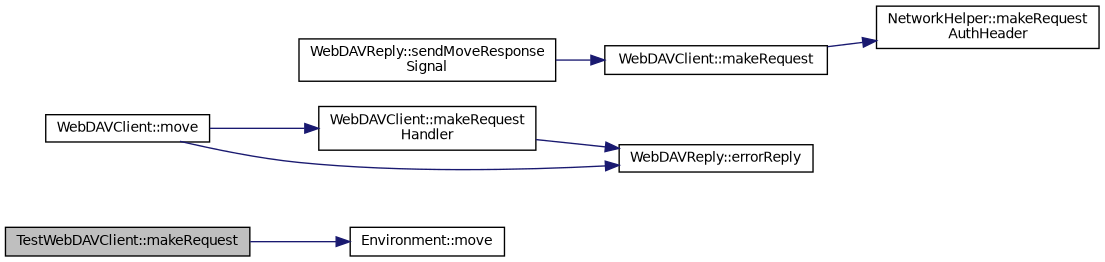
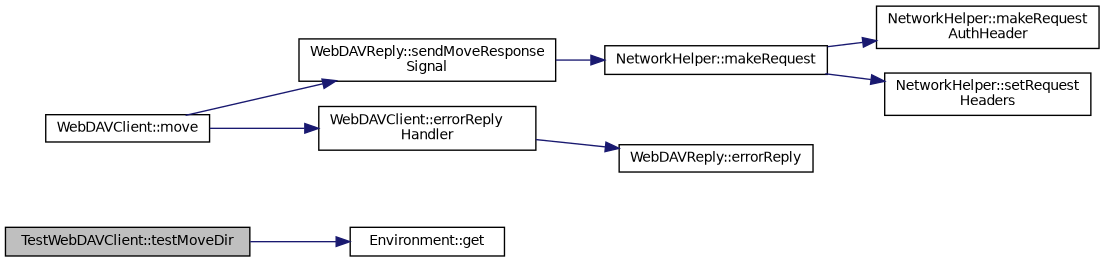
(716, 60) -> (716, 60)
none -> (988, 94)
(427, 128) -> (427, 128)
(392, 168) -> (254, 100)
(128, 242) -> (128, 242)
(427, 242) -> (427, 242)
